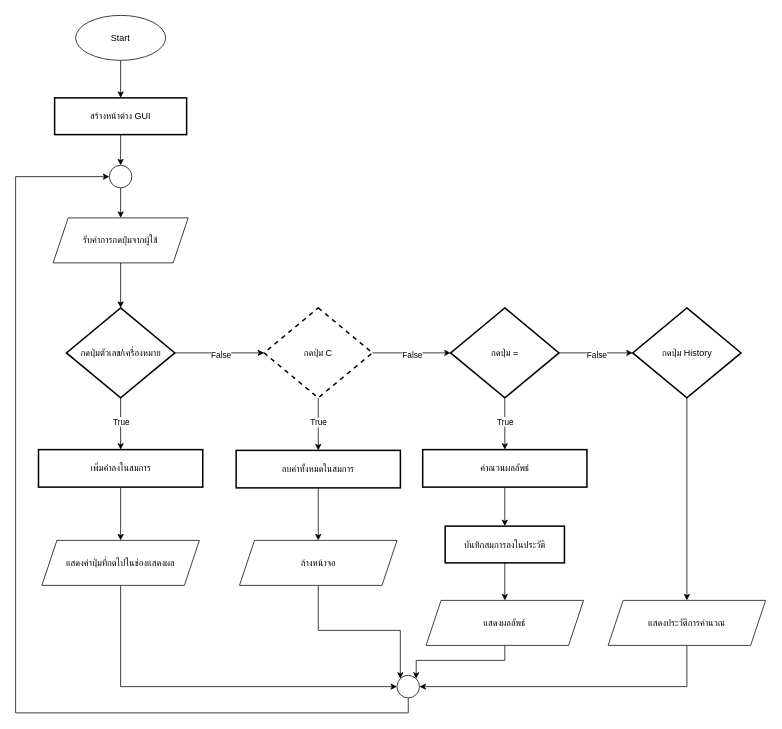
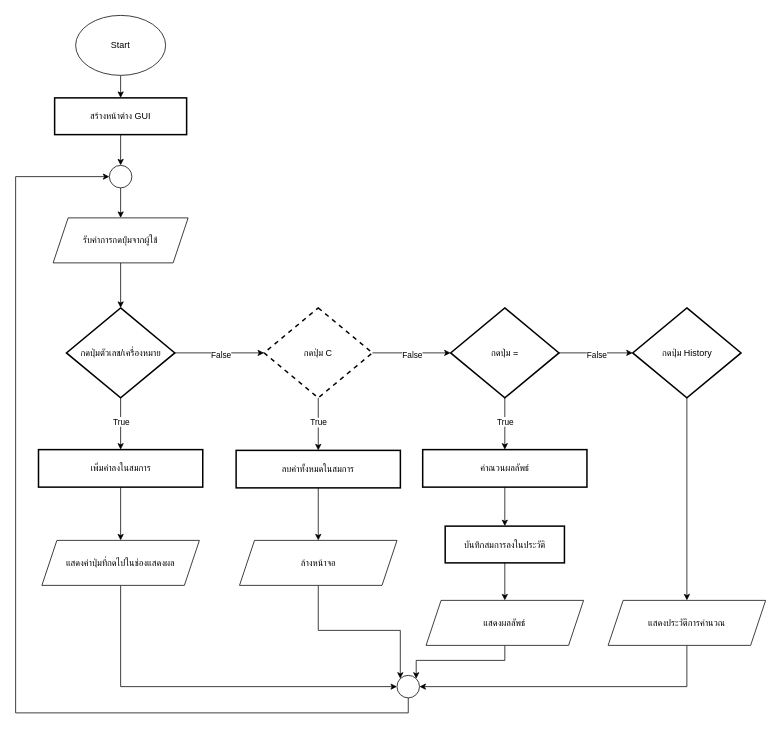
(120, 38) -> (120, 45)
